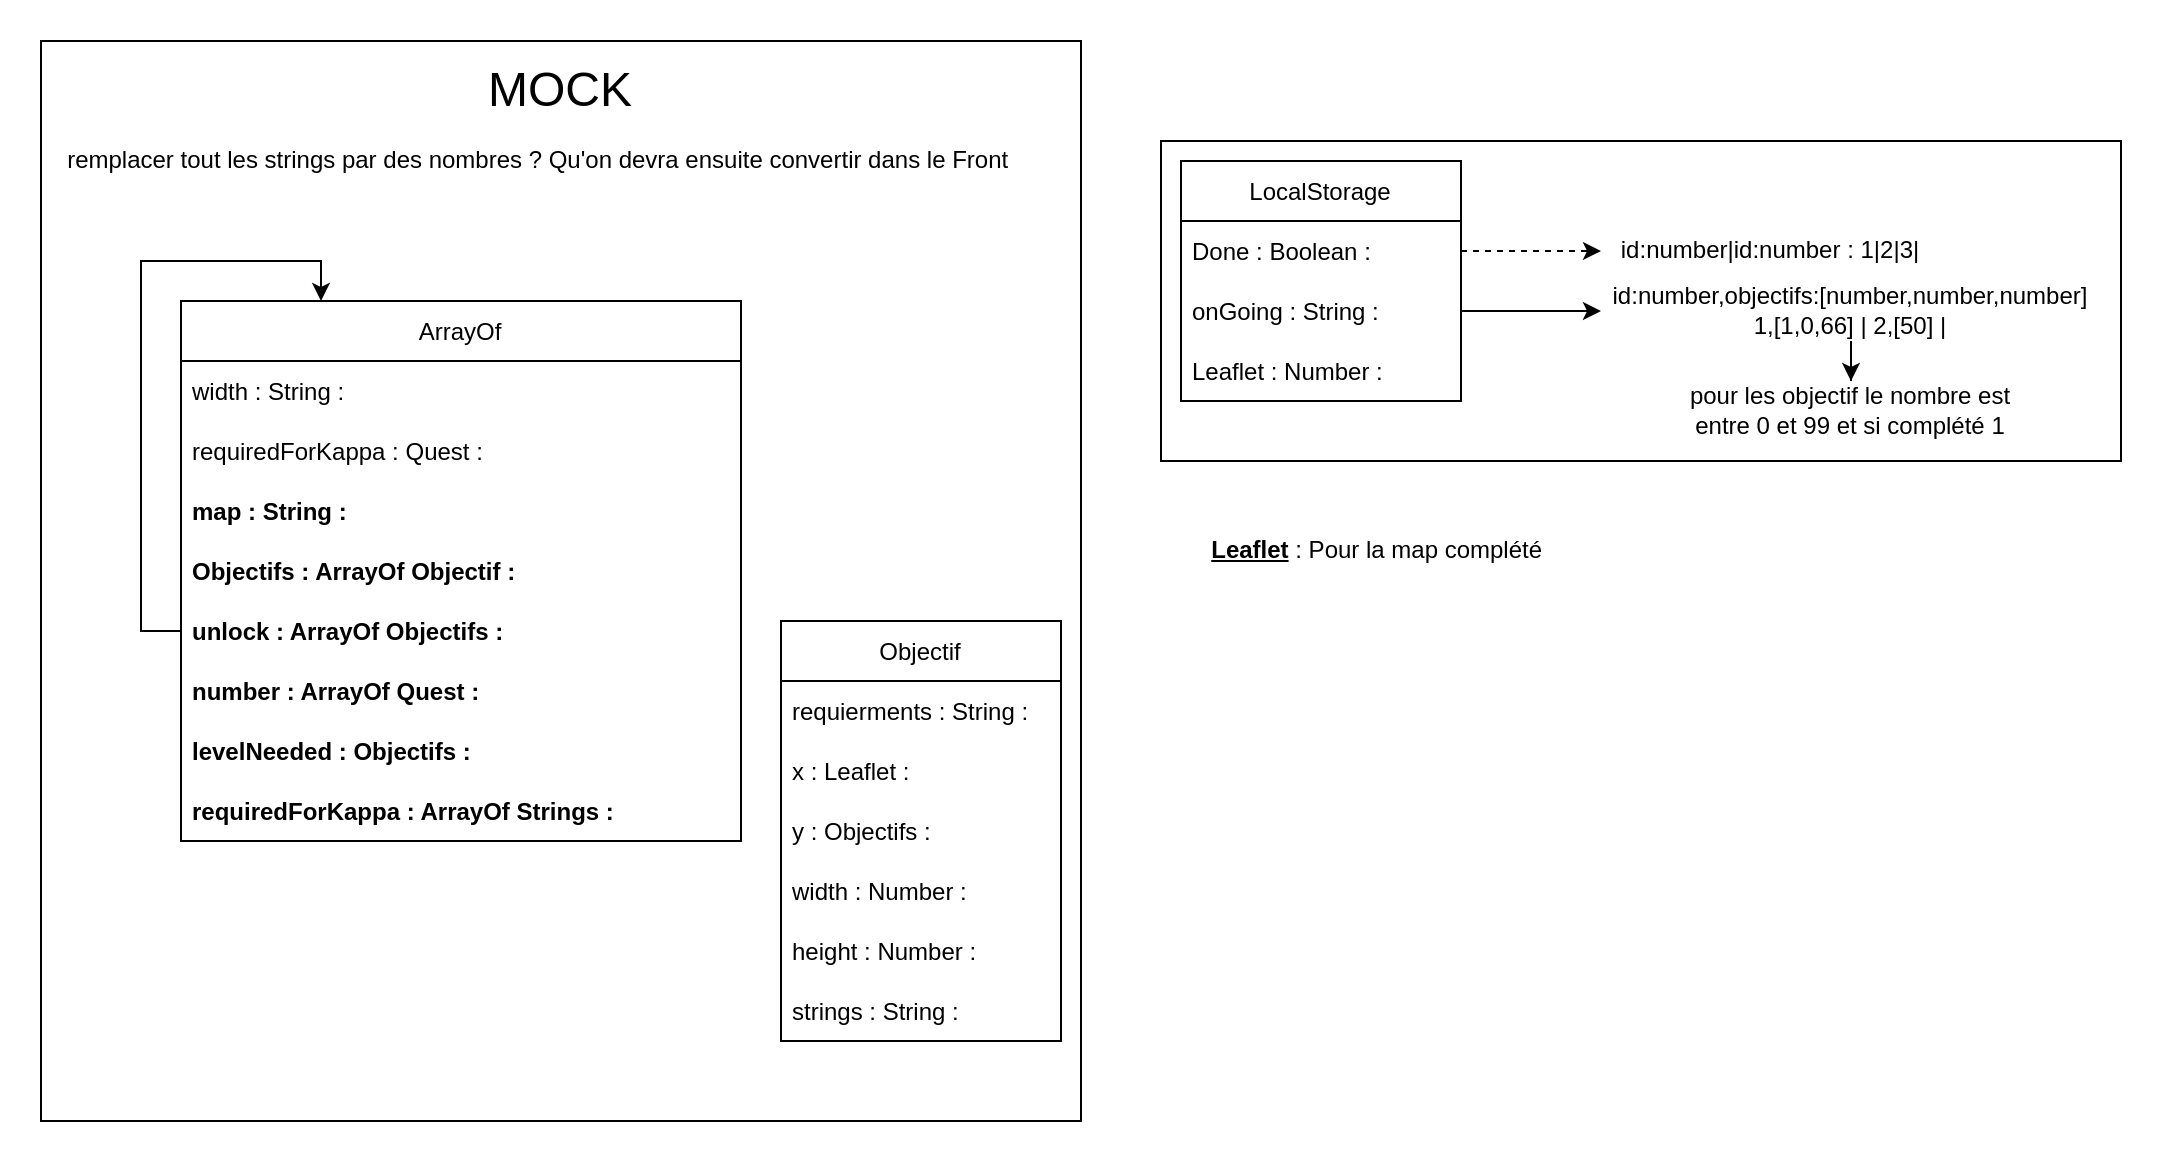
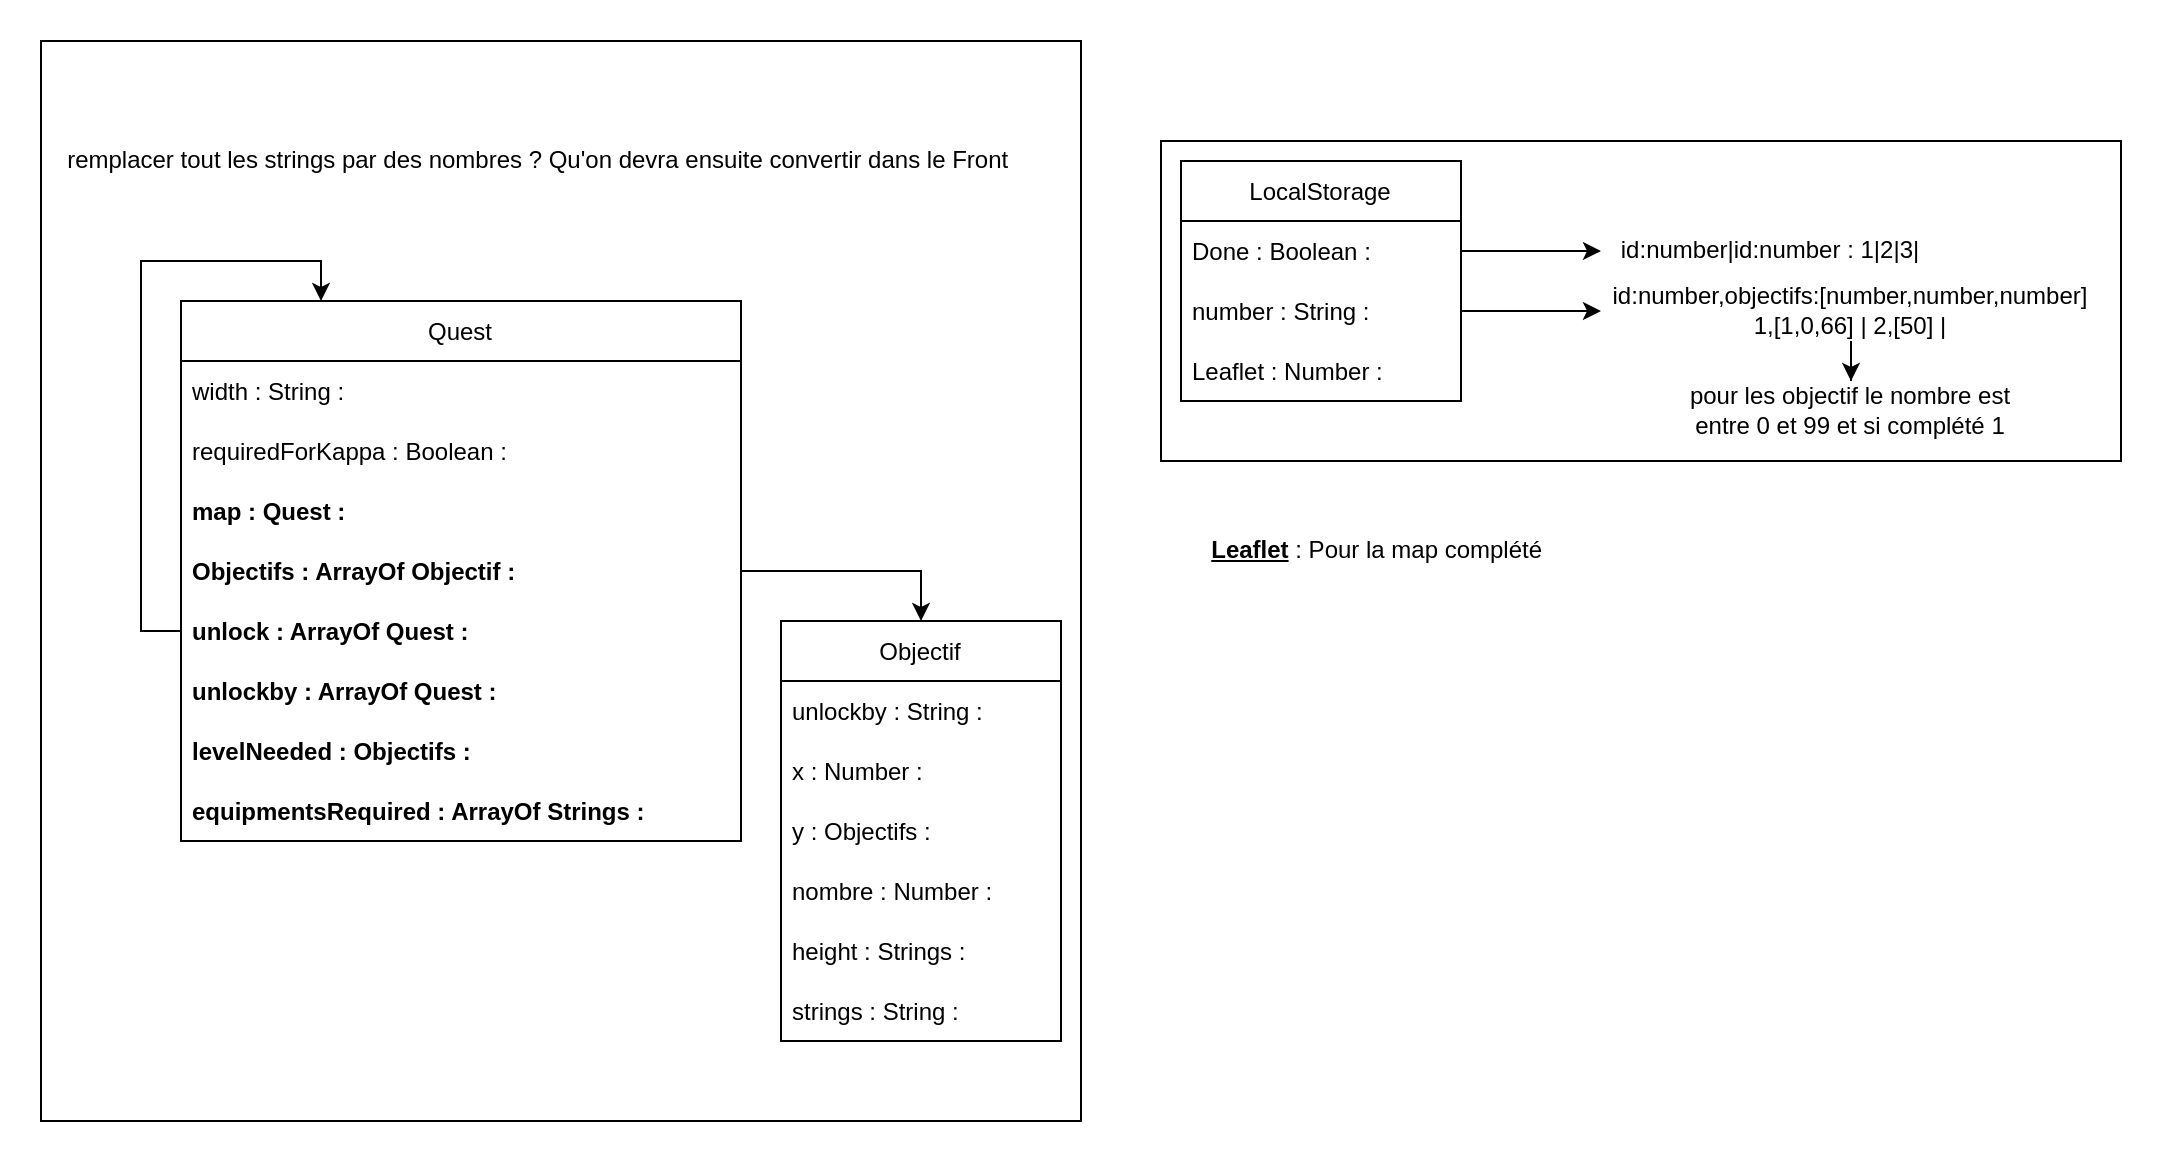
(561, 91) -> none
(1522, 251) -> (1522, 251)
(1291, 312) -> (1288, 312)
(460, 332) -> (460, 332)
(348, 452) -> (358, 452)
(267, 512) -> (264, 512)
none -> (851, 571)
(355, 632) -> (331, 632)
(335, 692) -> (345, 692)
(925, 712) -> (898, 712)
(861, 772) -> (857, 772)
(409, 812) -> (419, 812)
(881, 892) -> (891, 892)
(888, 952) -> (891, 952)
